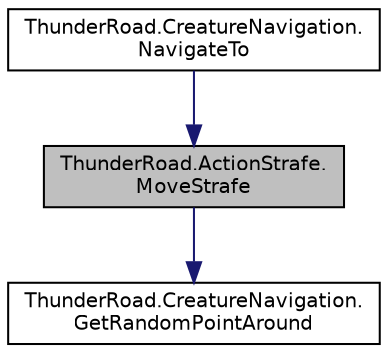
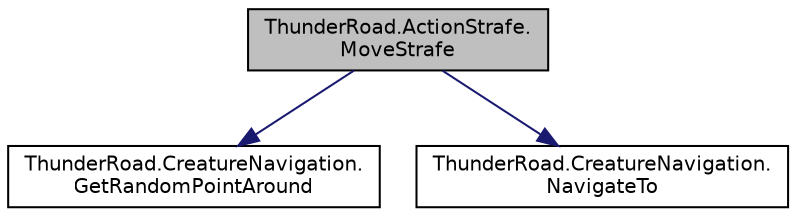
(194, 98) -> (491, 102)
